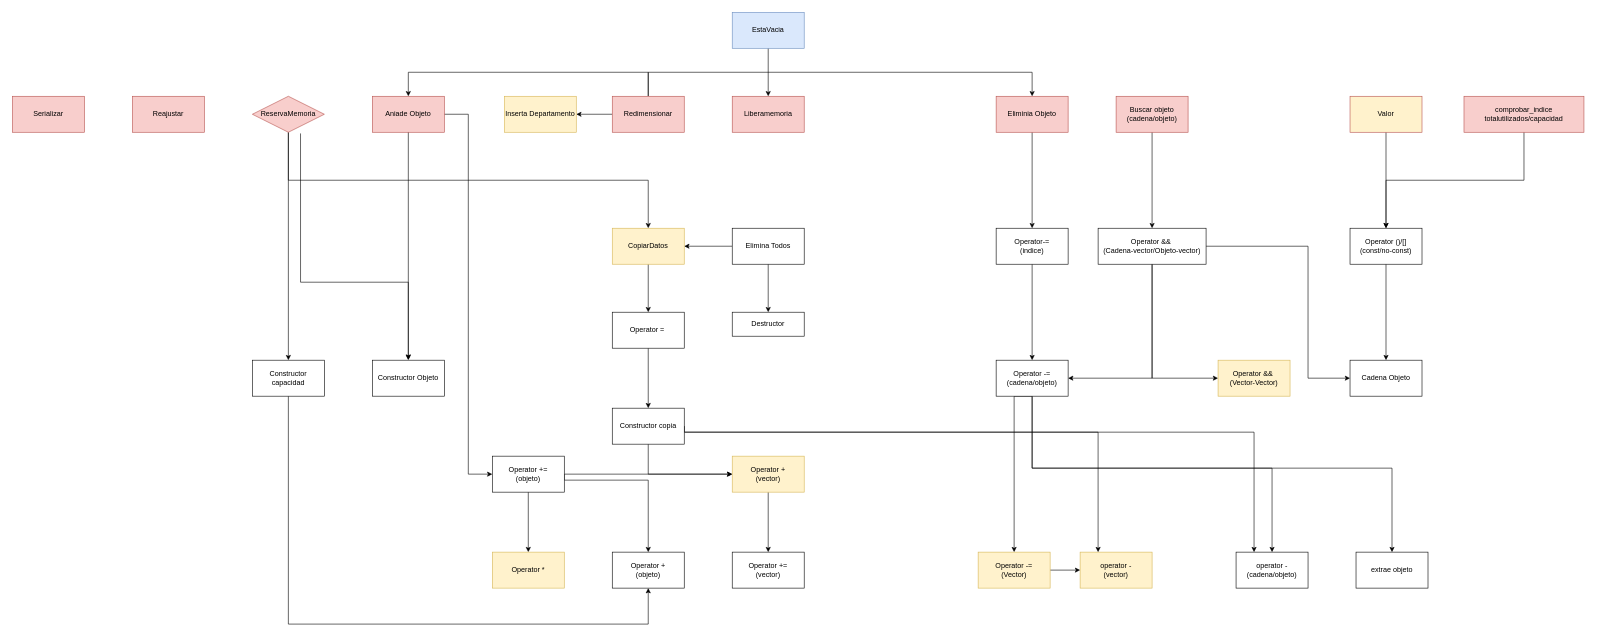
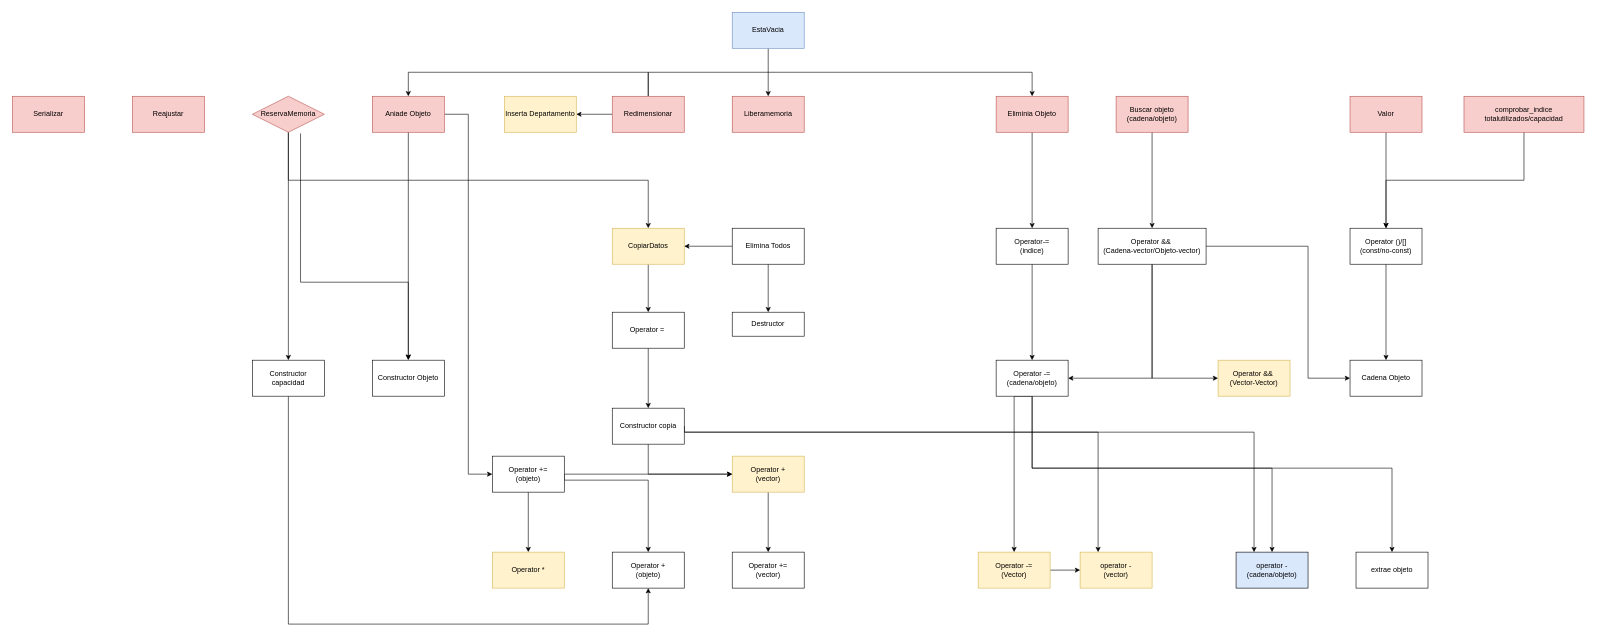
(1386, 114) -> (1386, 114)
(1272, 570) -> (1272, 570)
